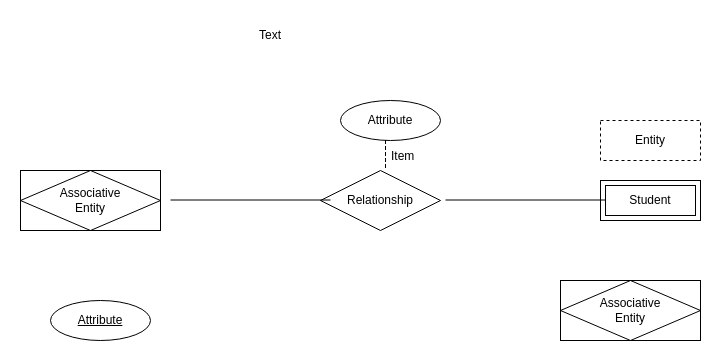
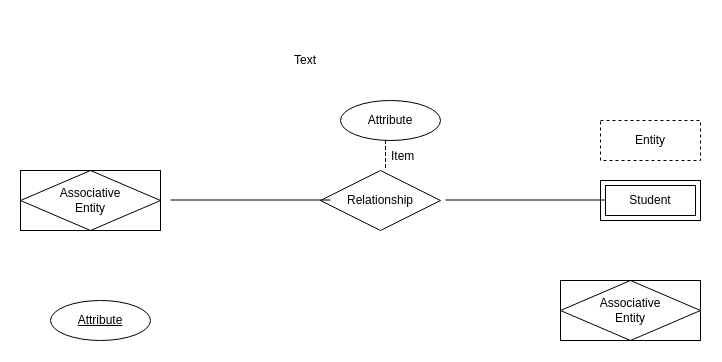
(271, 36) -> (306, 61)
